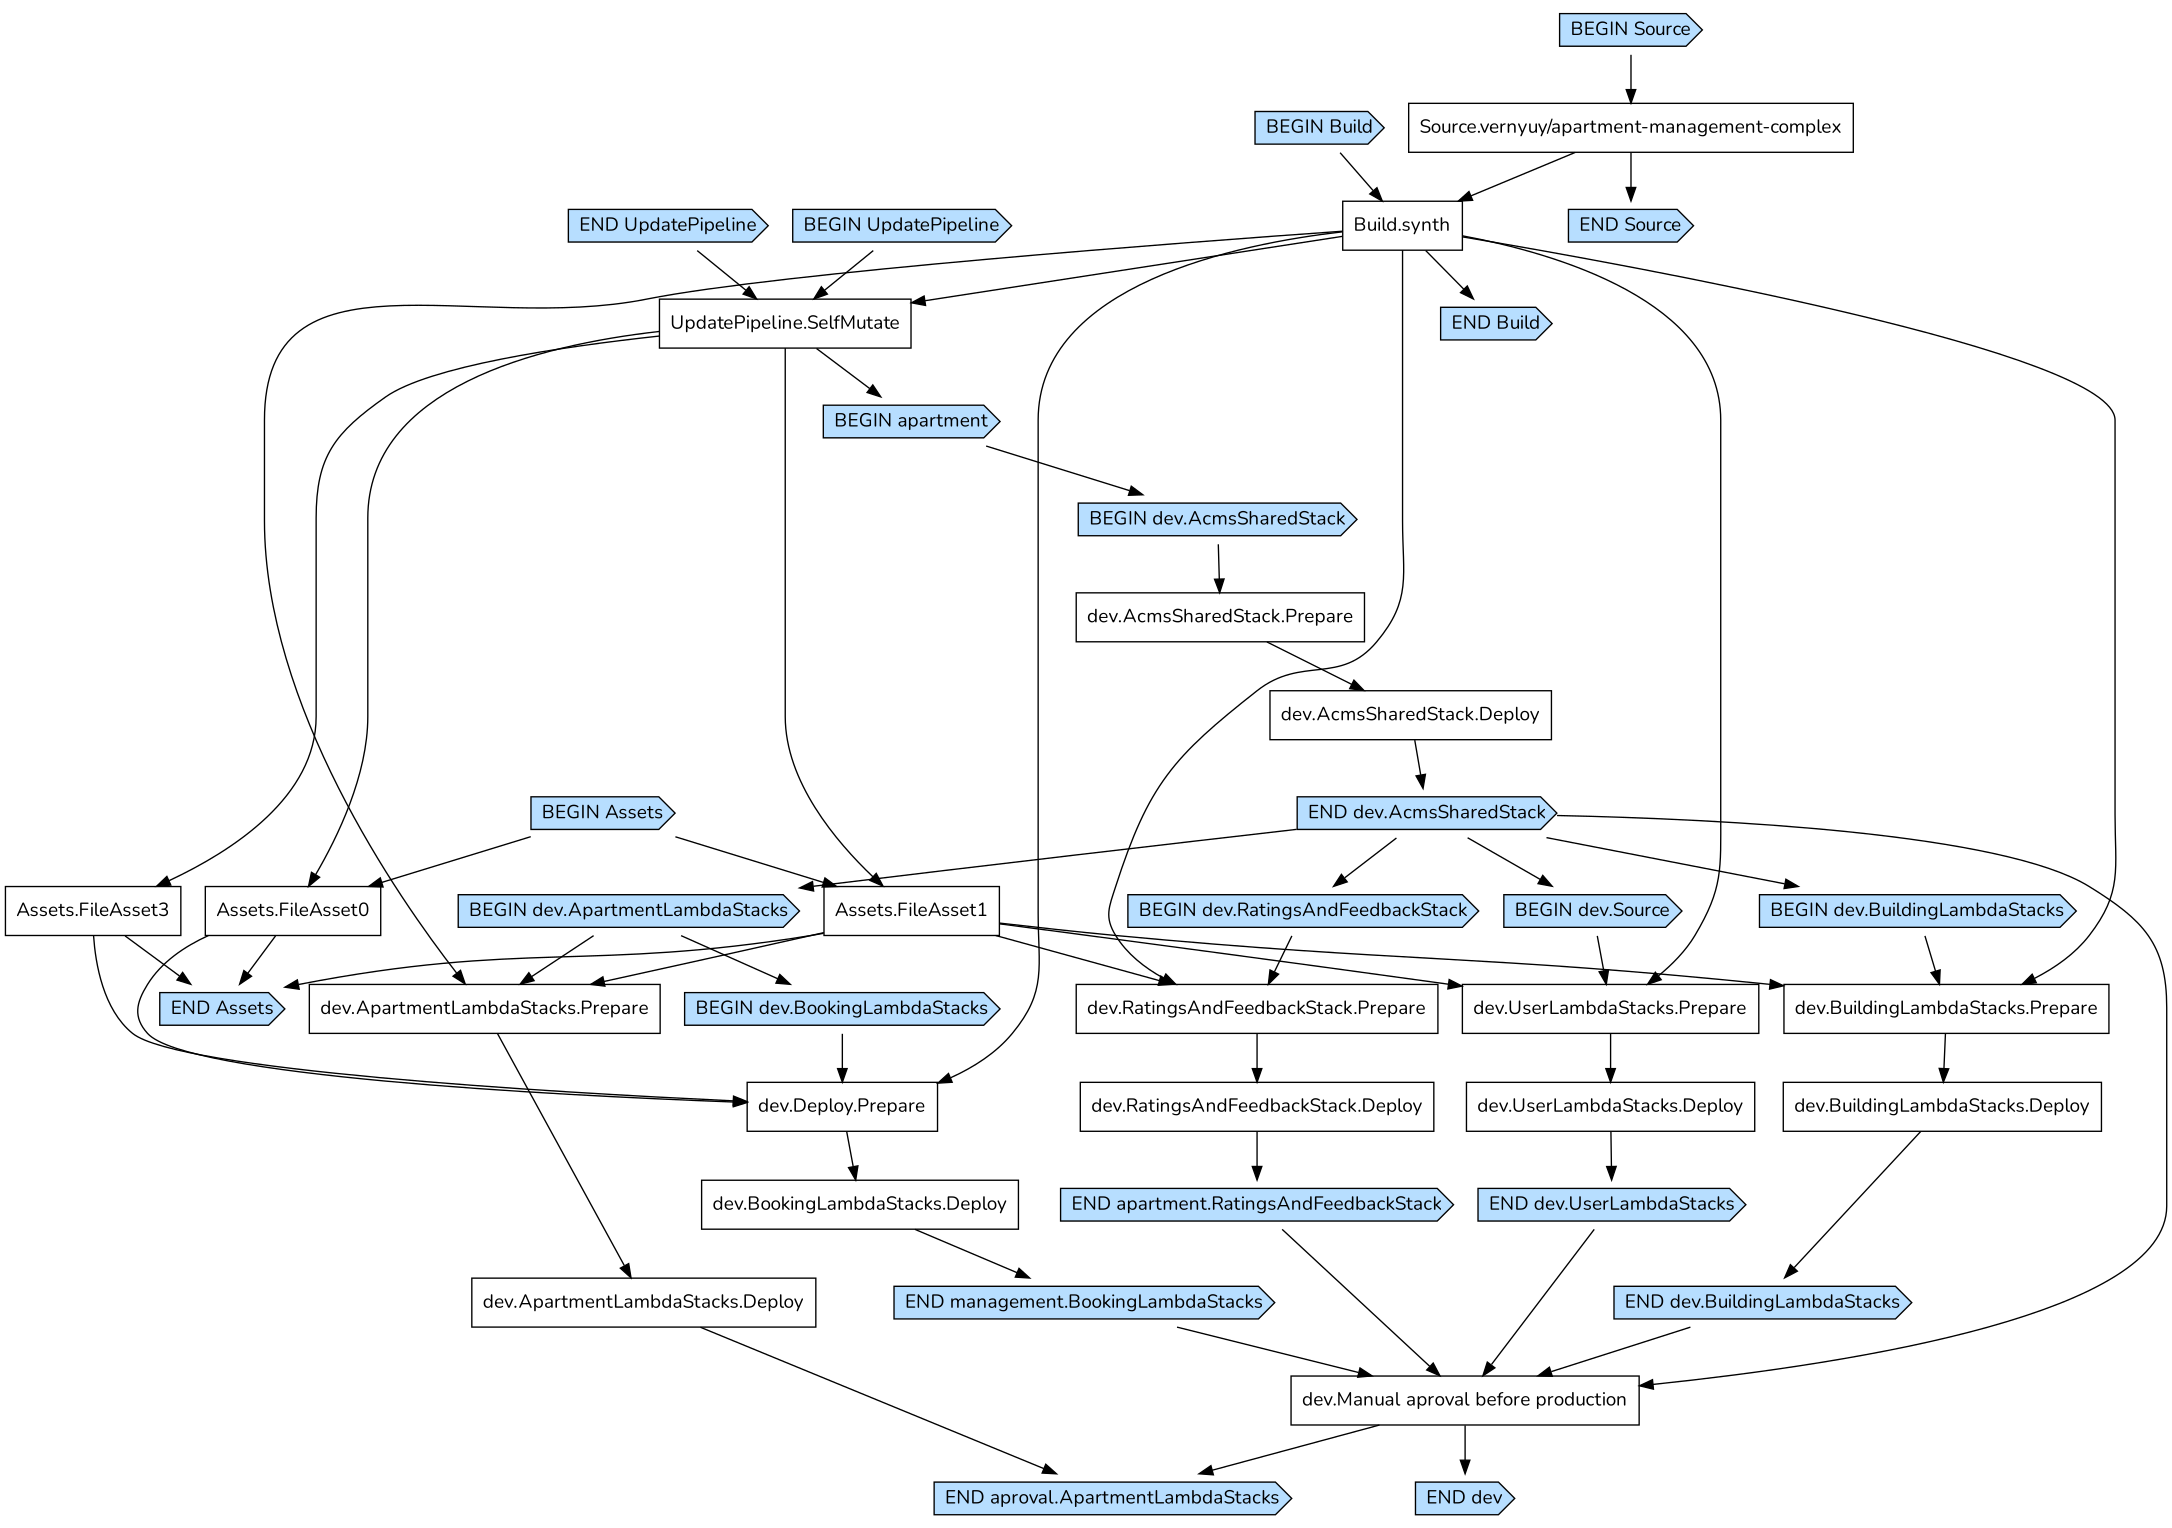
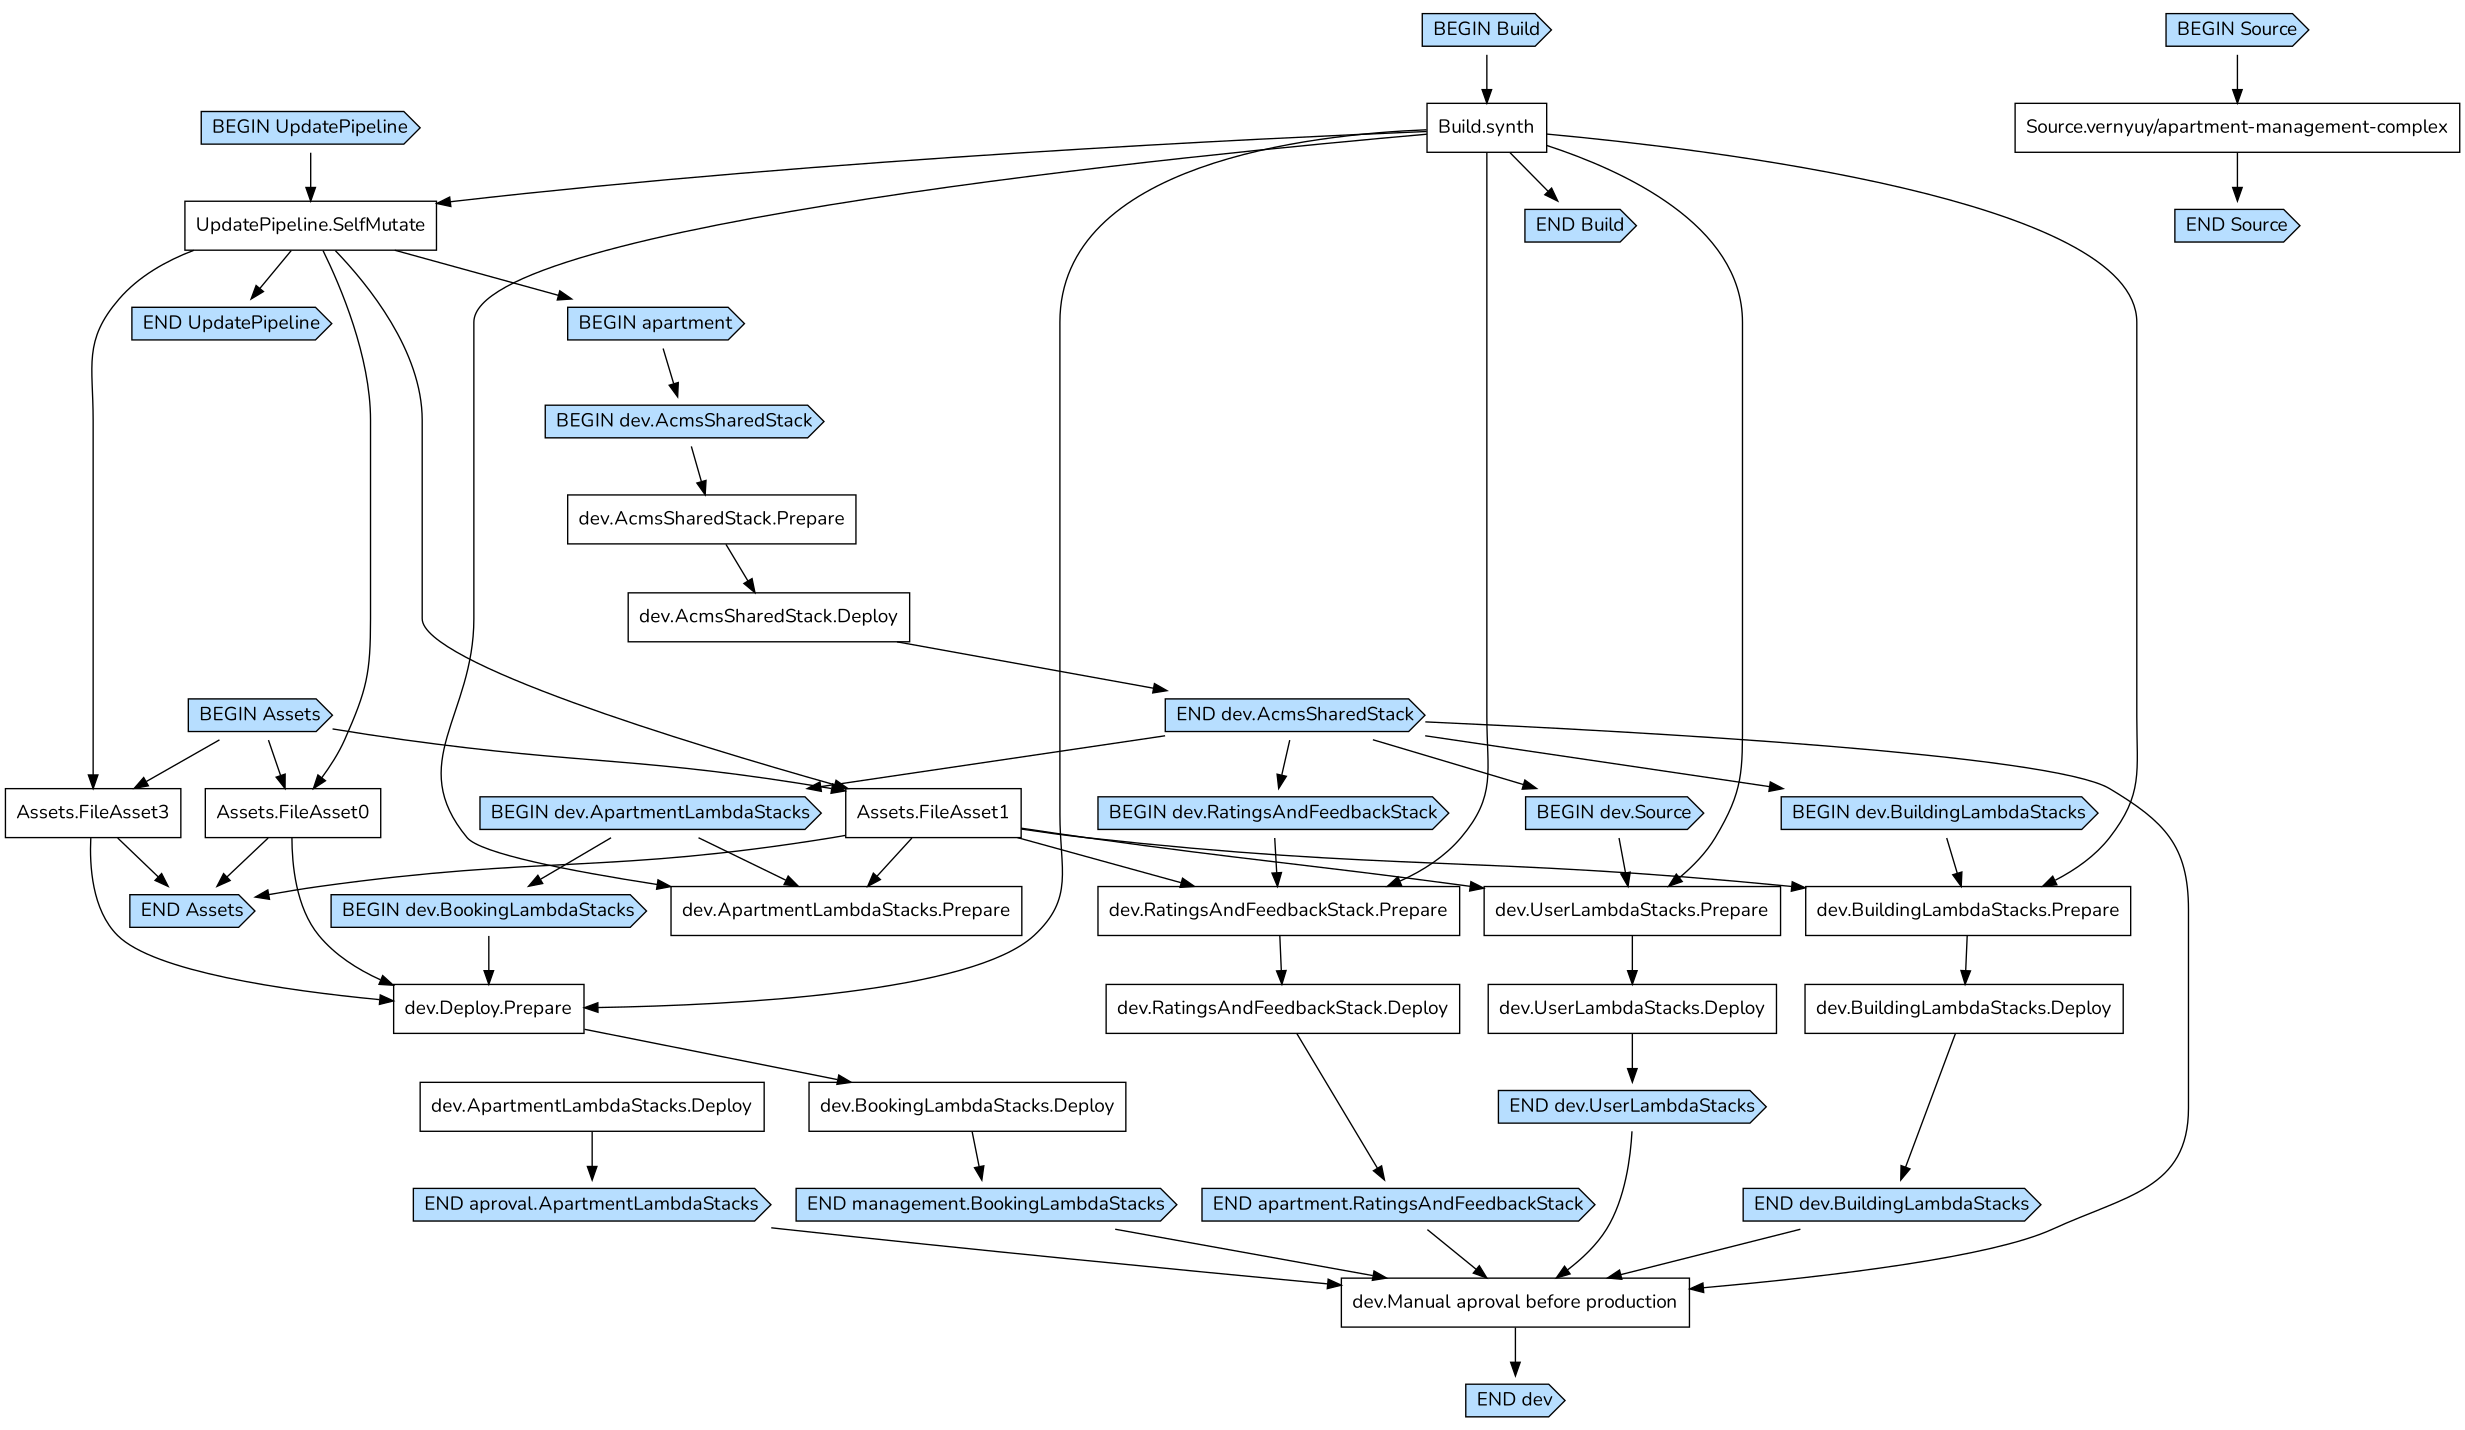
(1523, 174) -> none
(722, 270) -> (276, 270)
none -> (183, 761)
(561, 1150) -> none
(1296, 1448) -> (1049, 1257)
